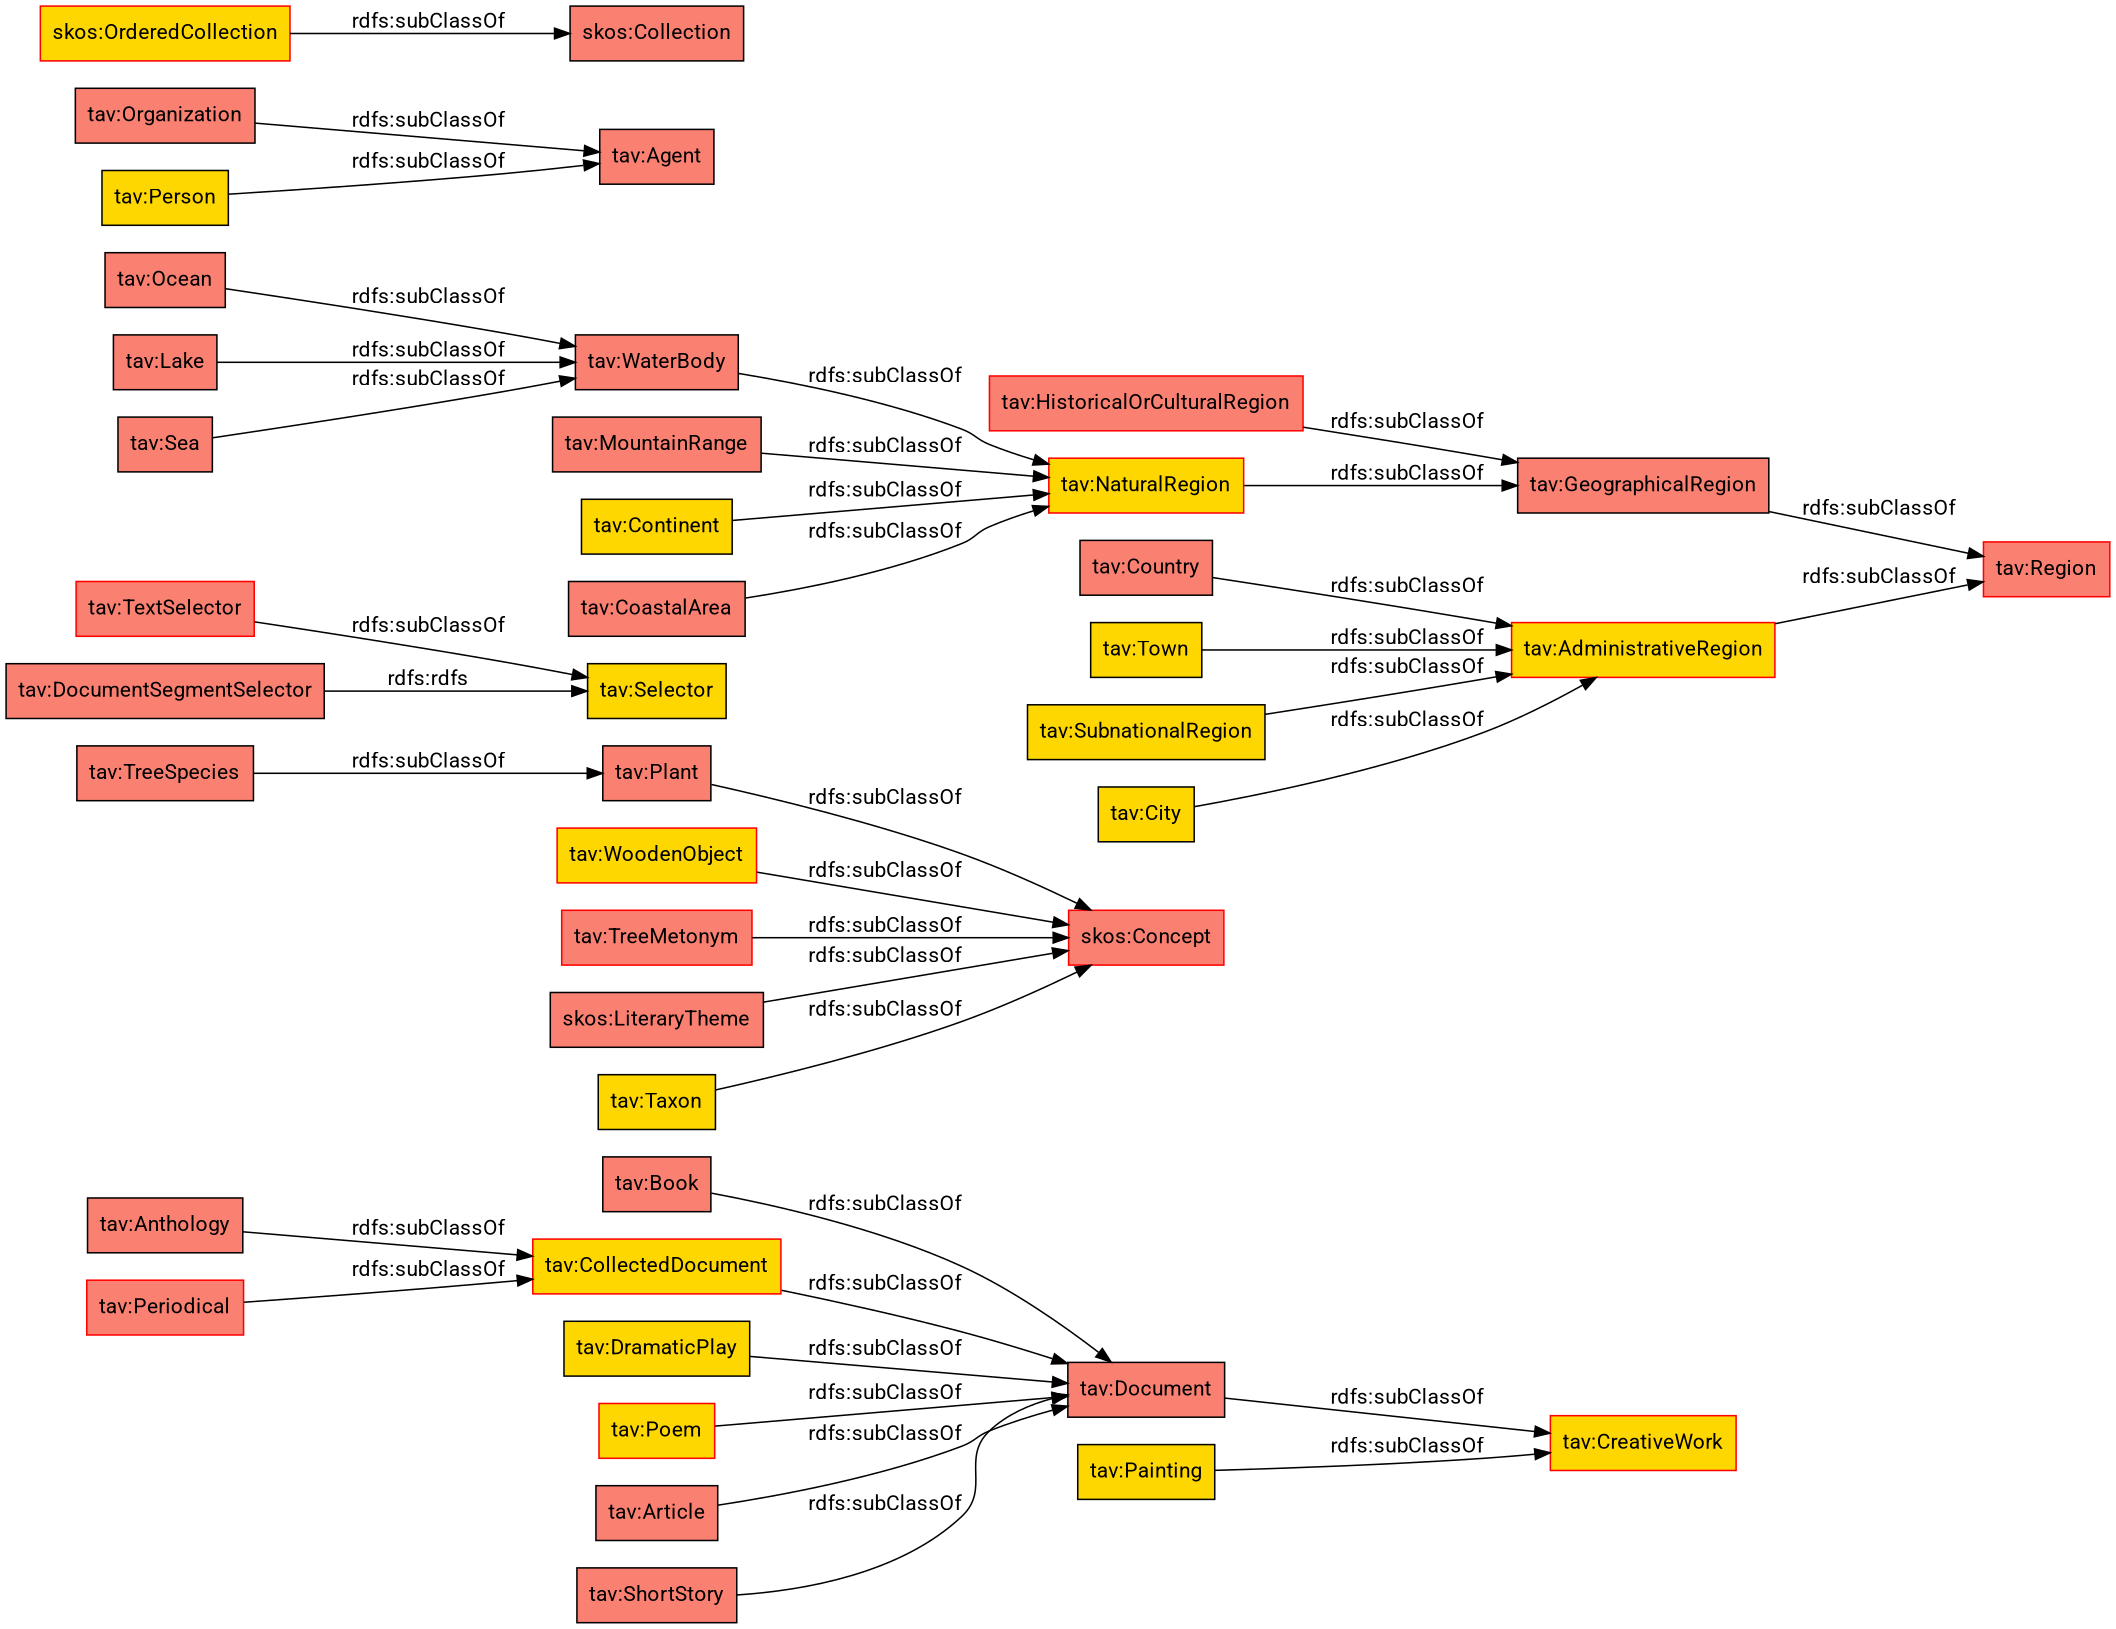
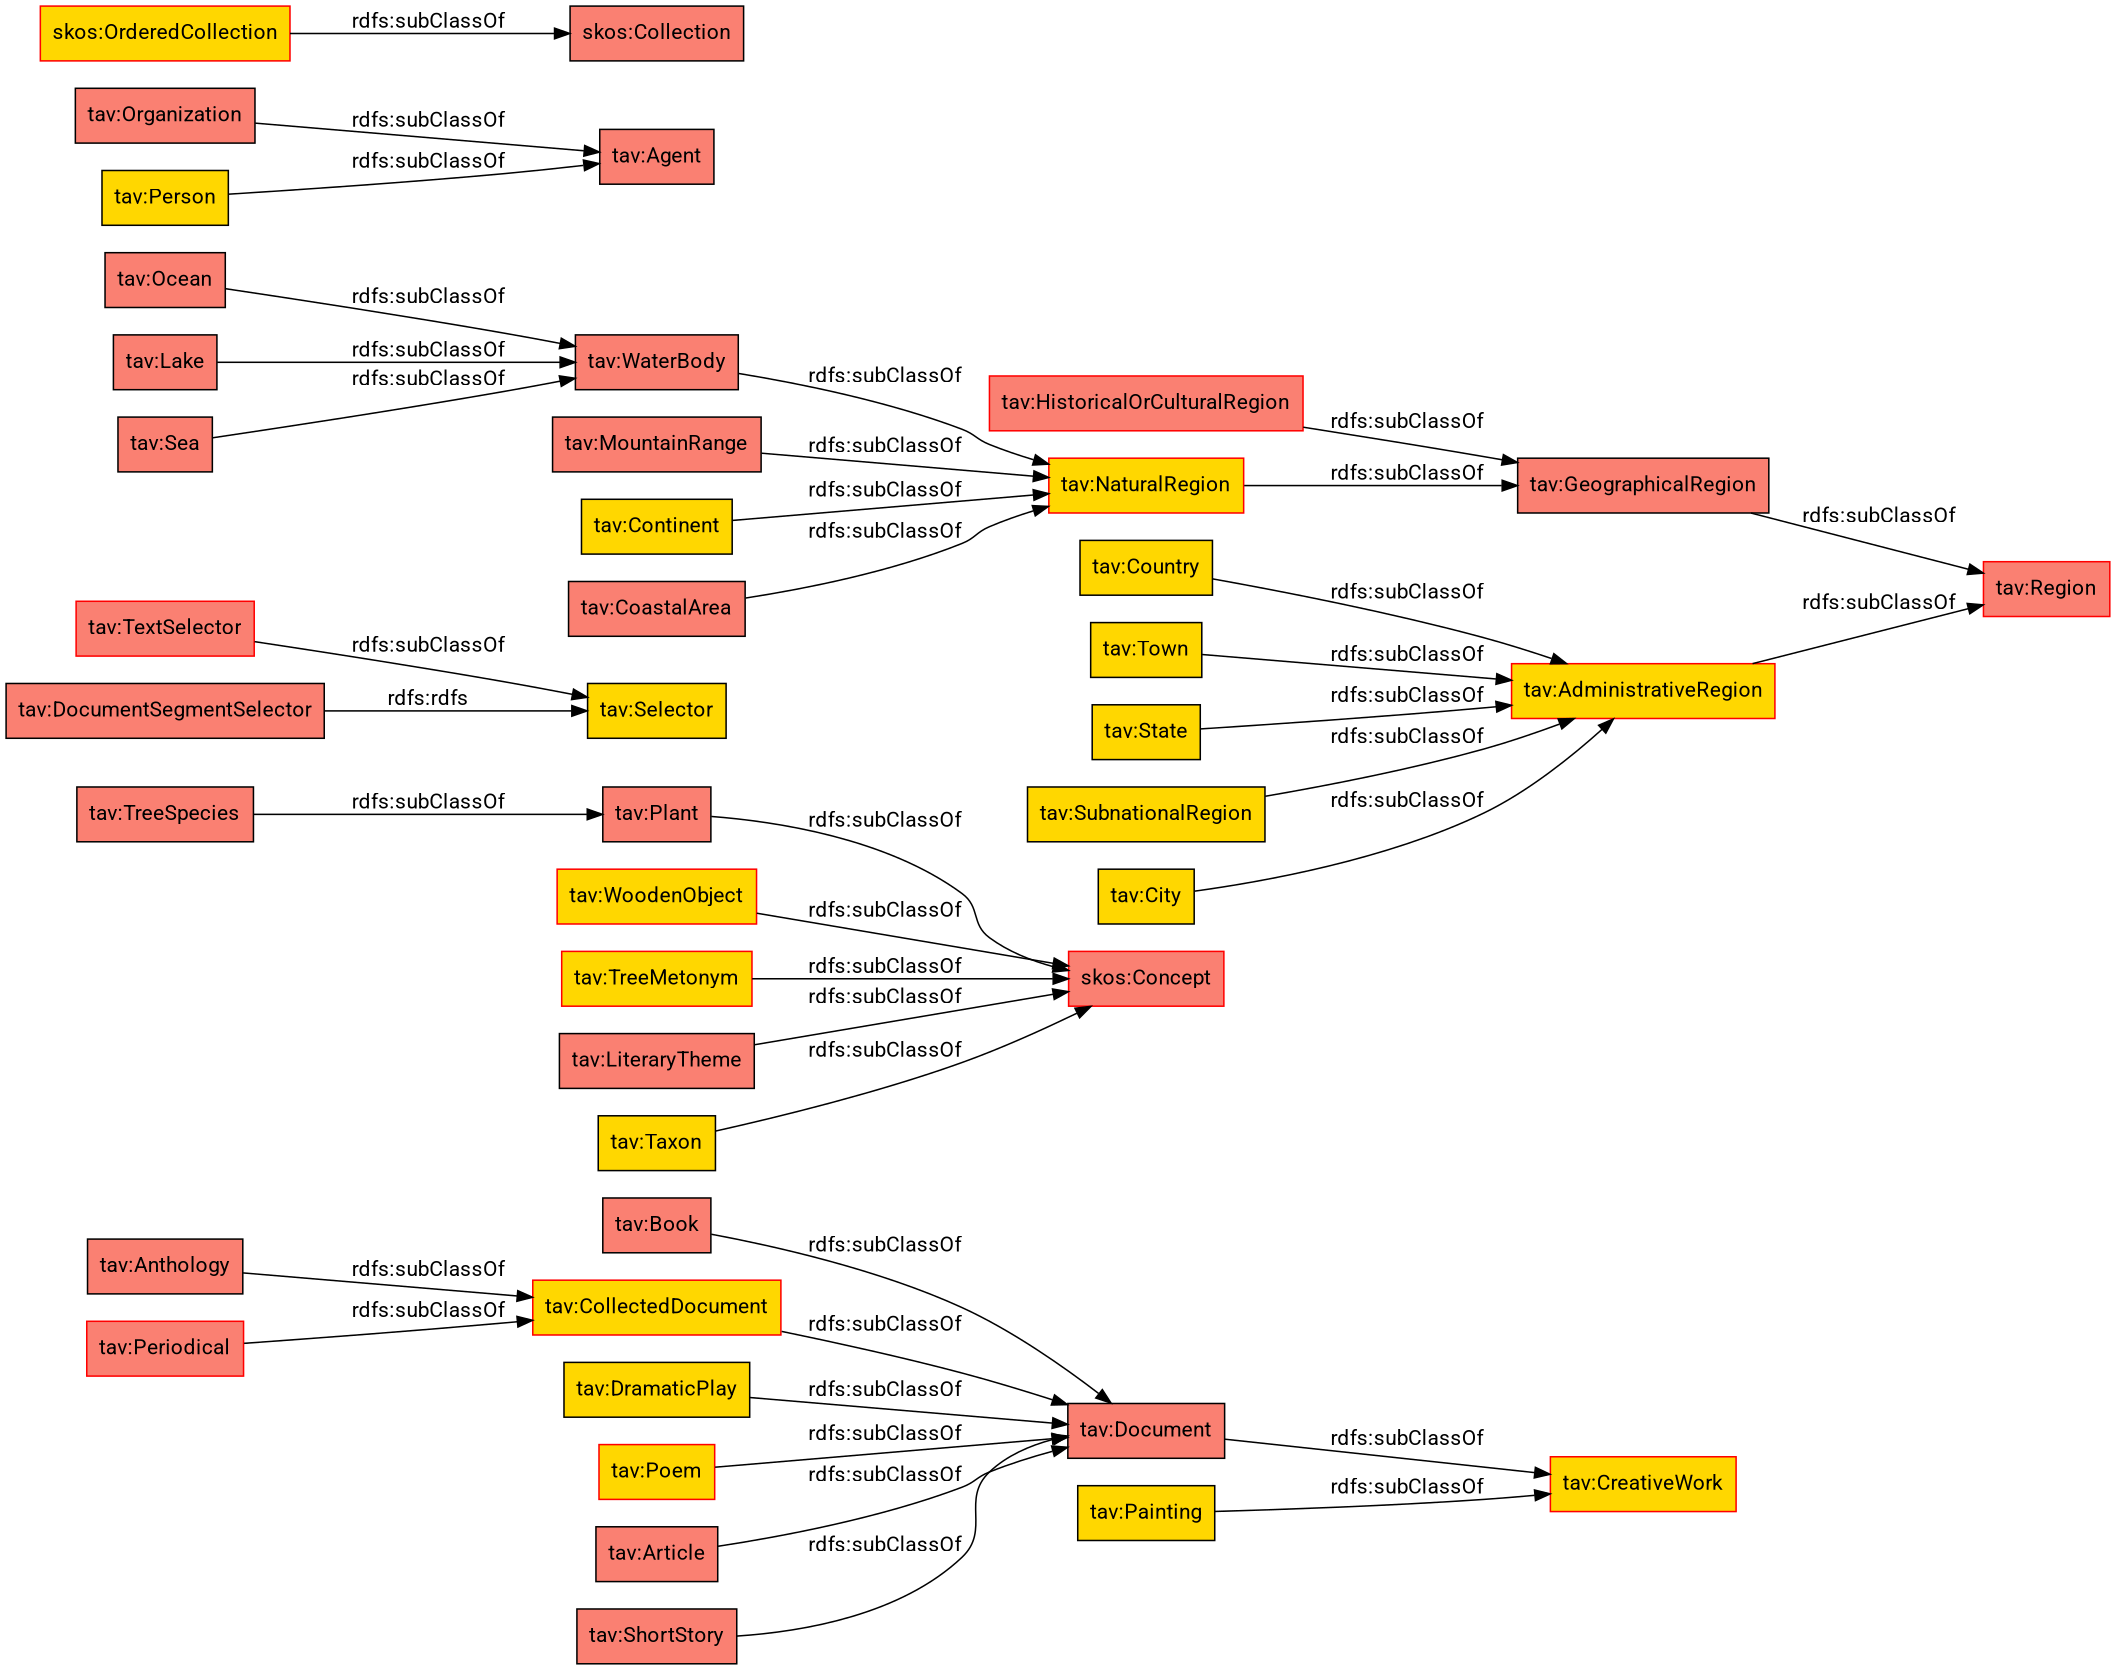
(1146, 568) -> (1146, 568)
none -> (1146, 732)
(657, 938) -> (657, 979)
(657, 1020) -> (657, 1061)
